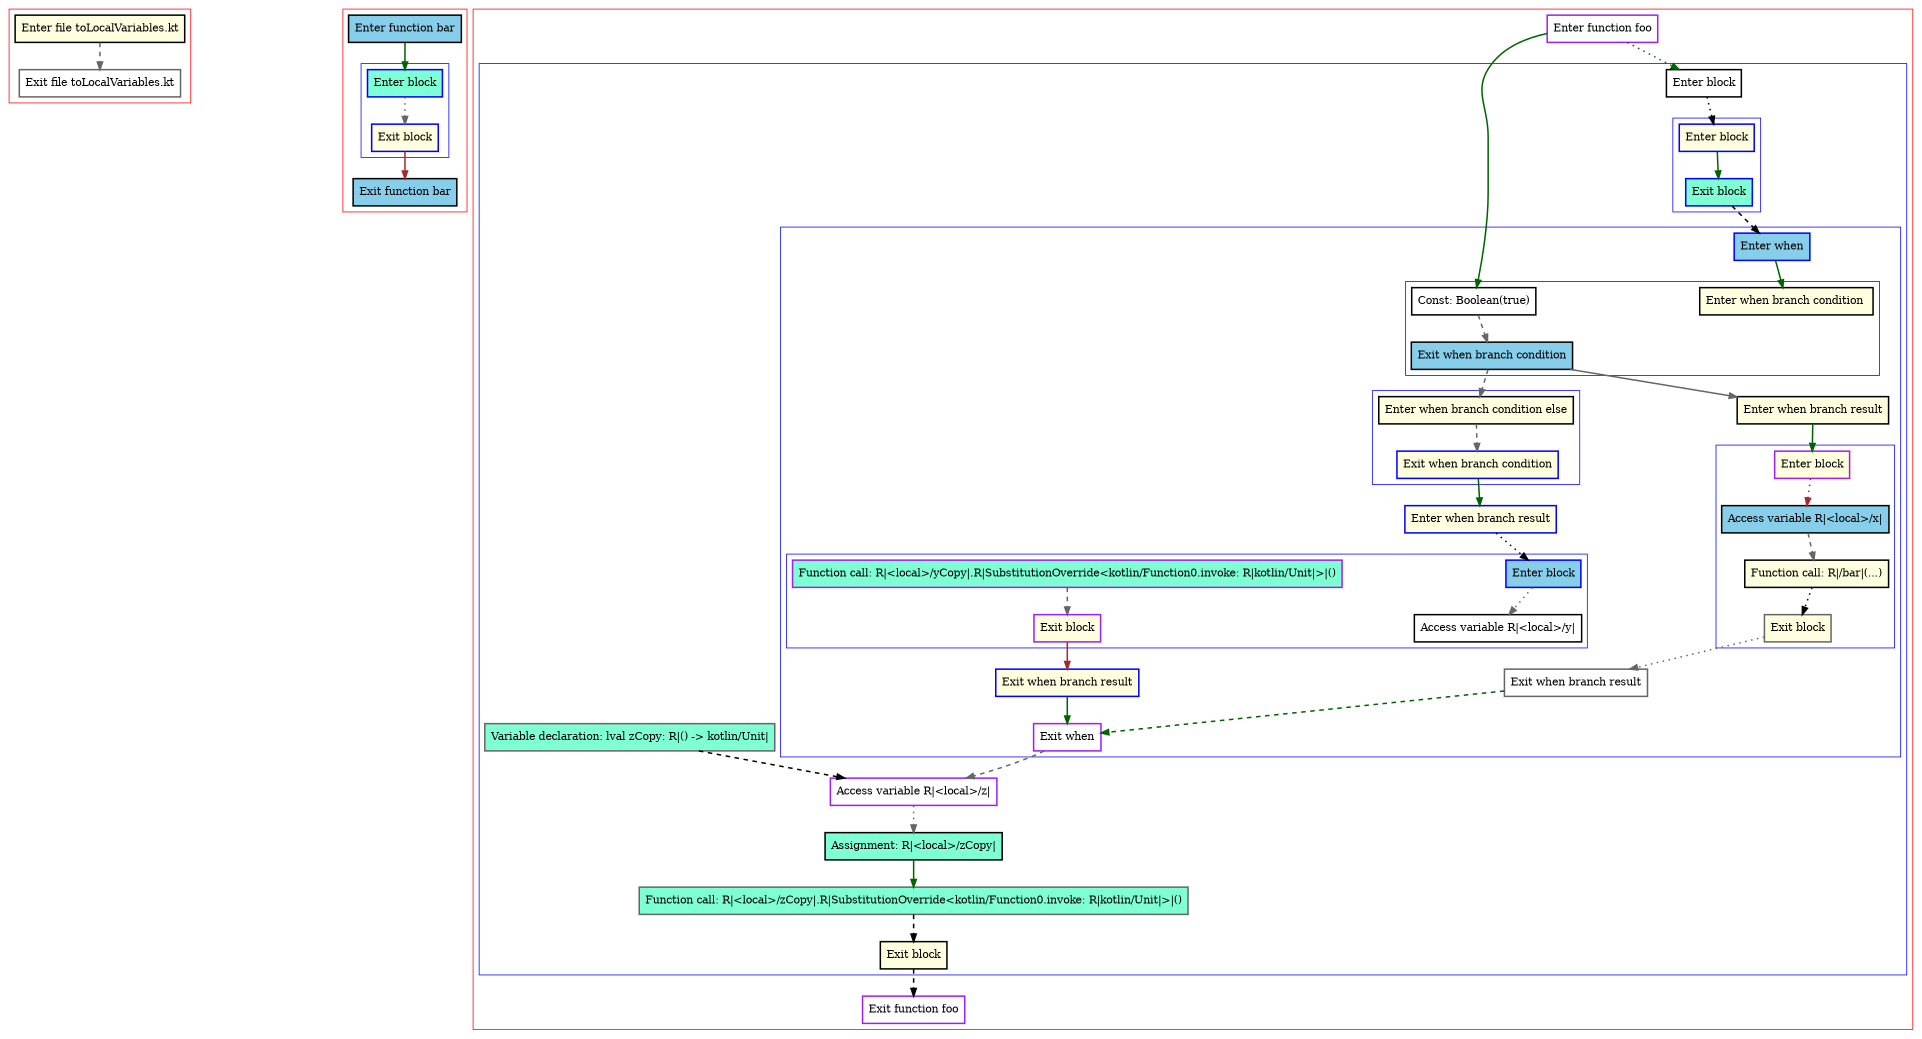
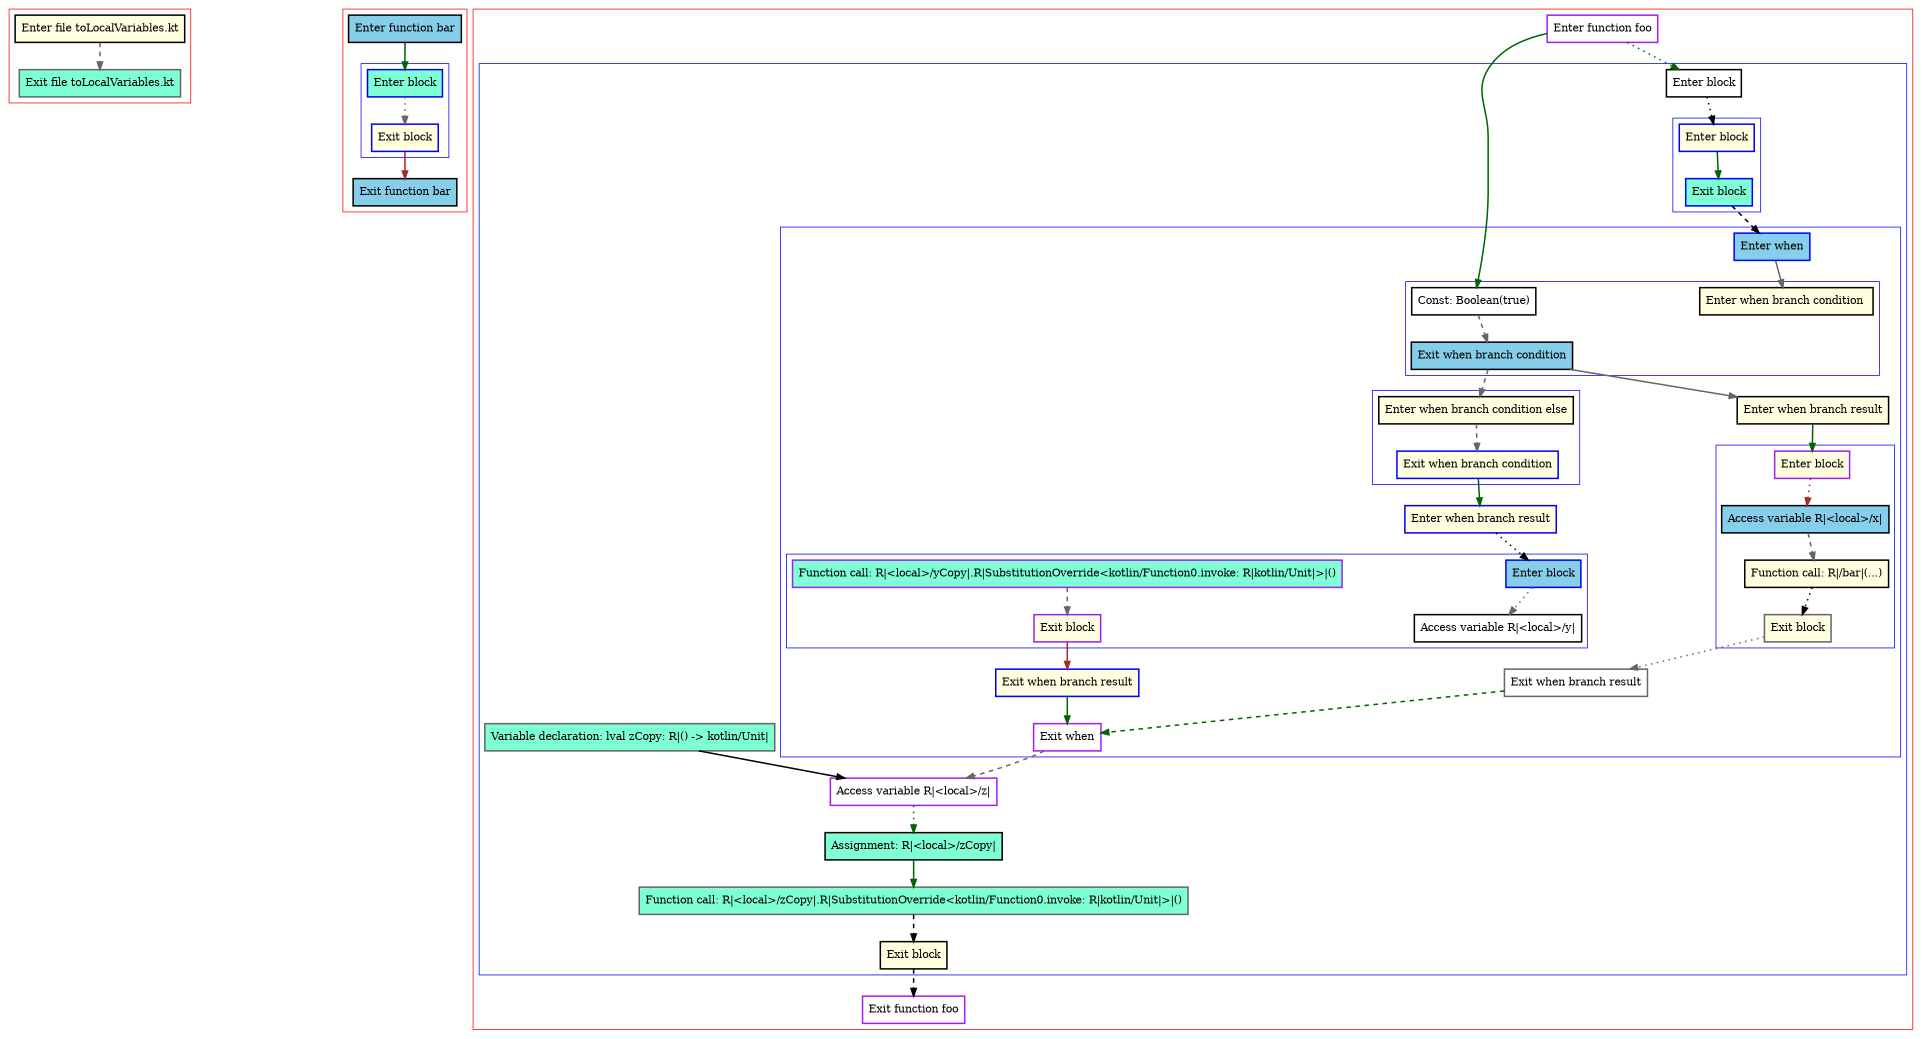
(100, 83) -> (100, 83)
(1778, 270) -> (1778, 270)
(768, 764) -> (768, 764)
(914, 815) -> (914, 815)
